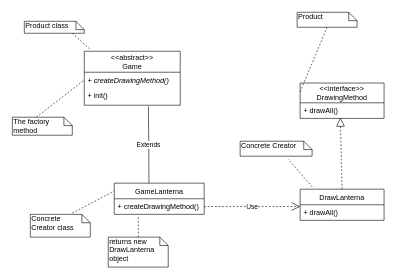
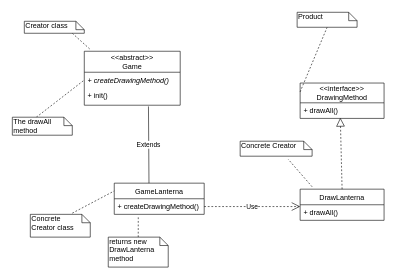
(50, 26) -> (50, 26)
(43, 127) -> (43, 127)
(134, 251) -> (134, 251)
